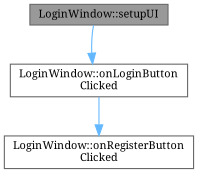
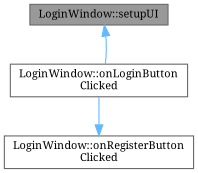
(92, 39) -> (106, 50)
